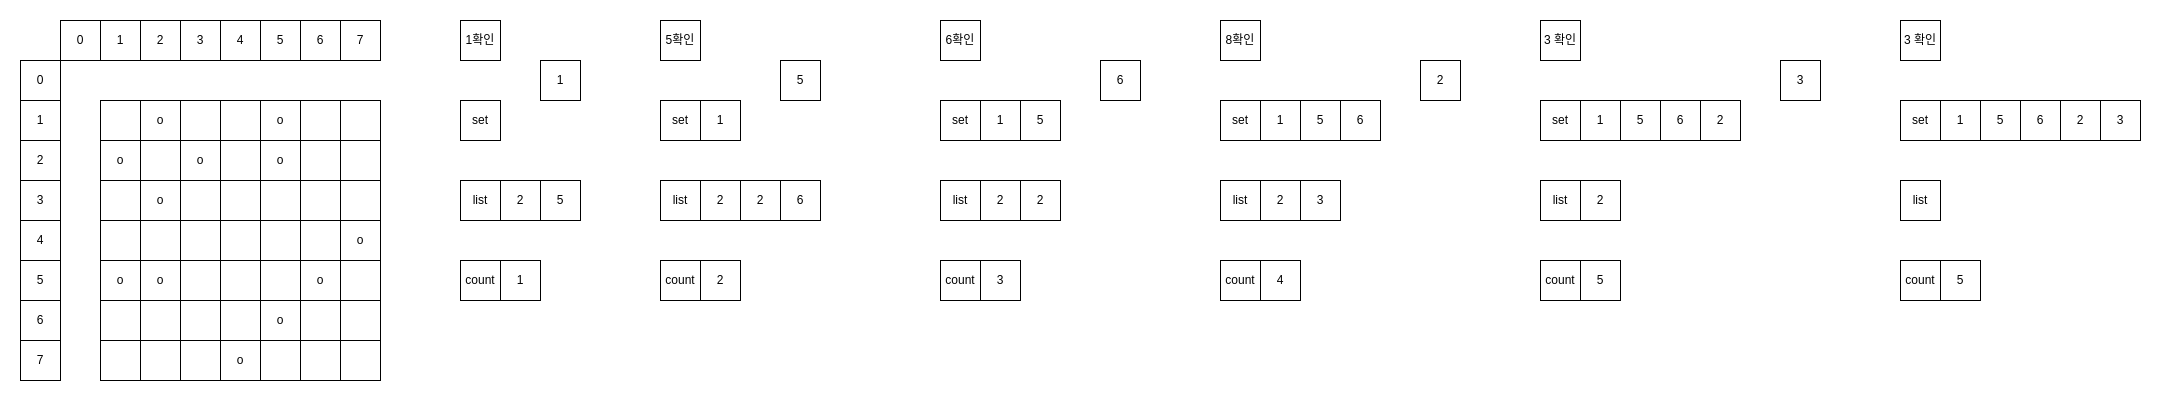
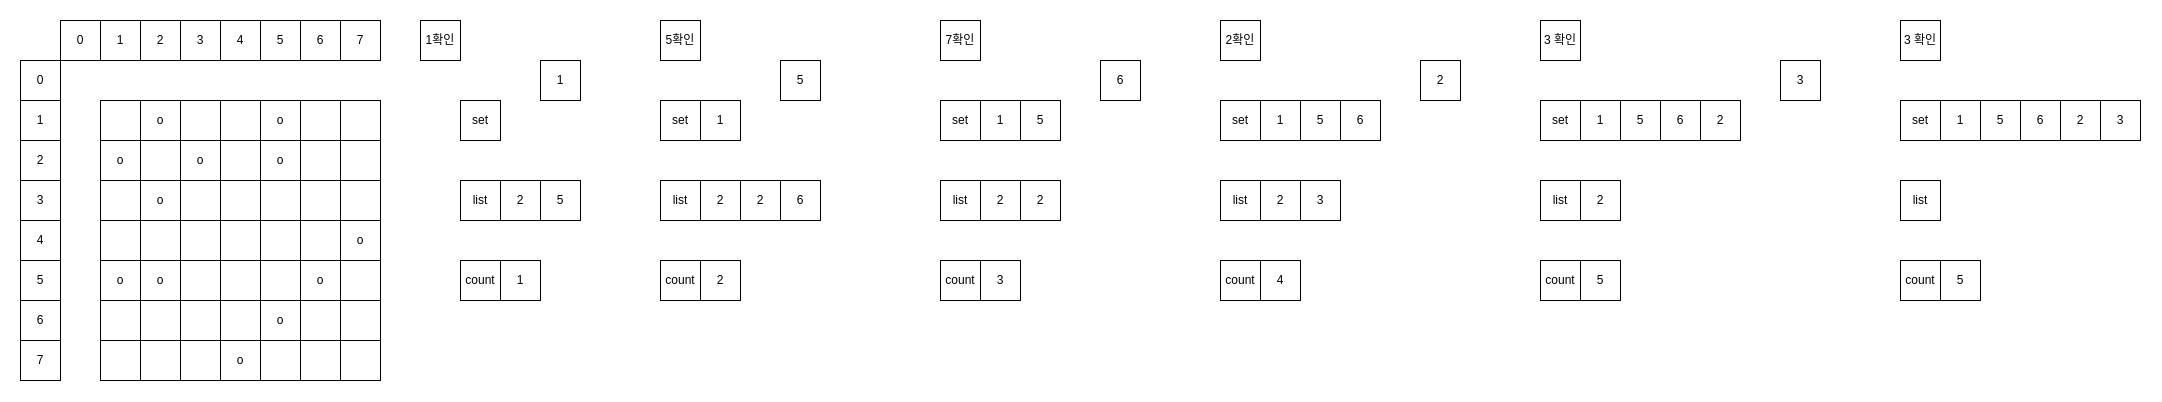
(481, 41) -> (441, 41)
(961, 41) -> (961, 41)
(1241, 41) -> (1241, 41)
